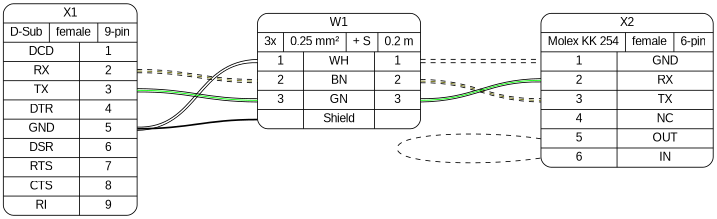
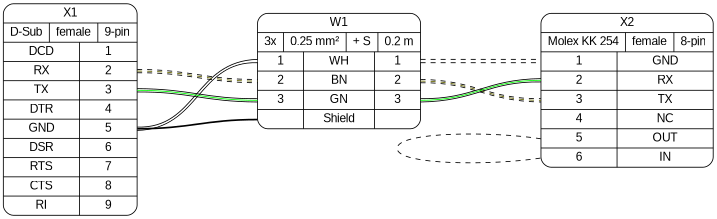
(694, 42) -> (694, 42)
